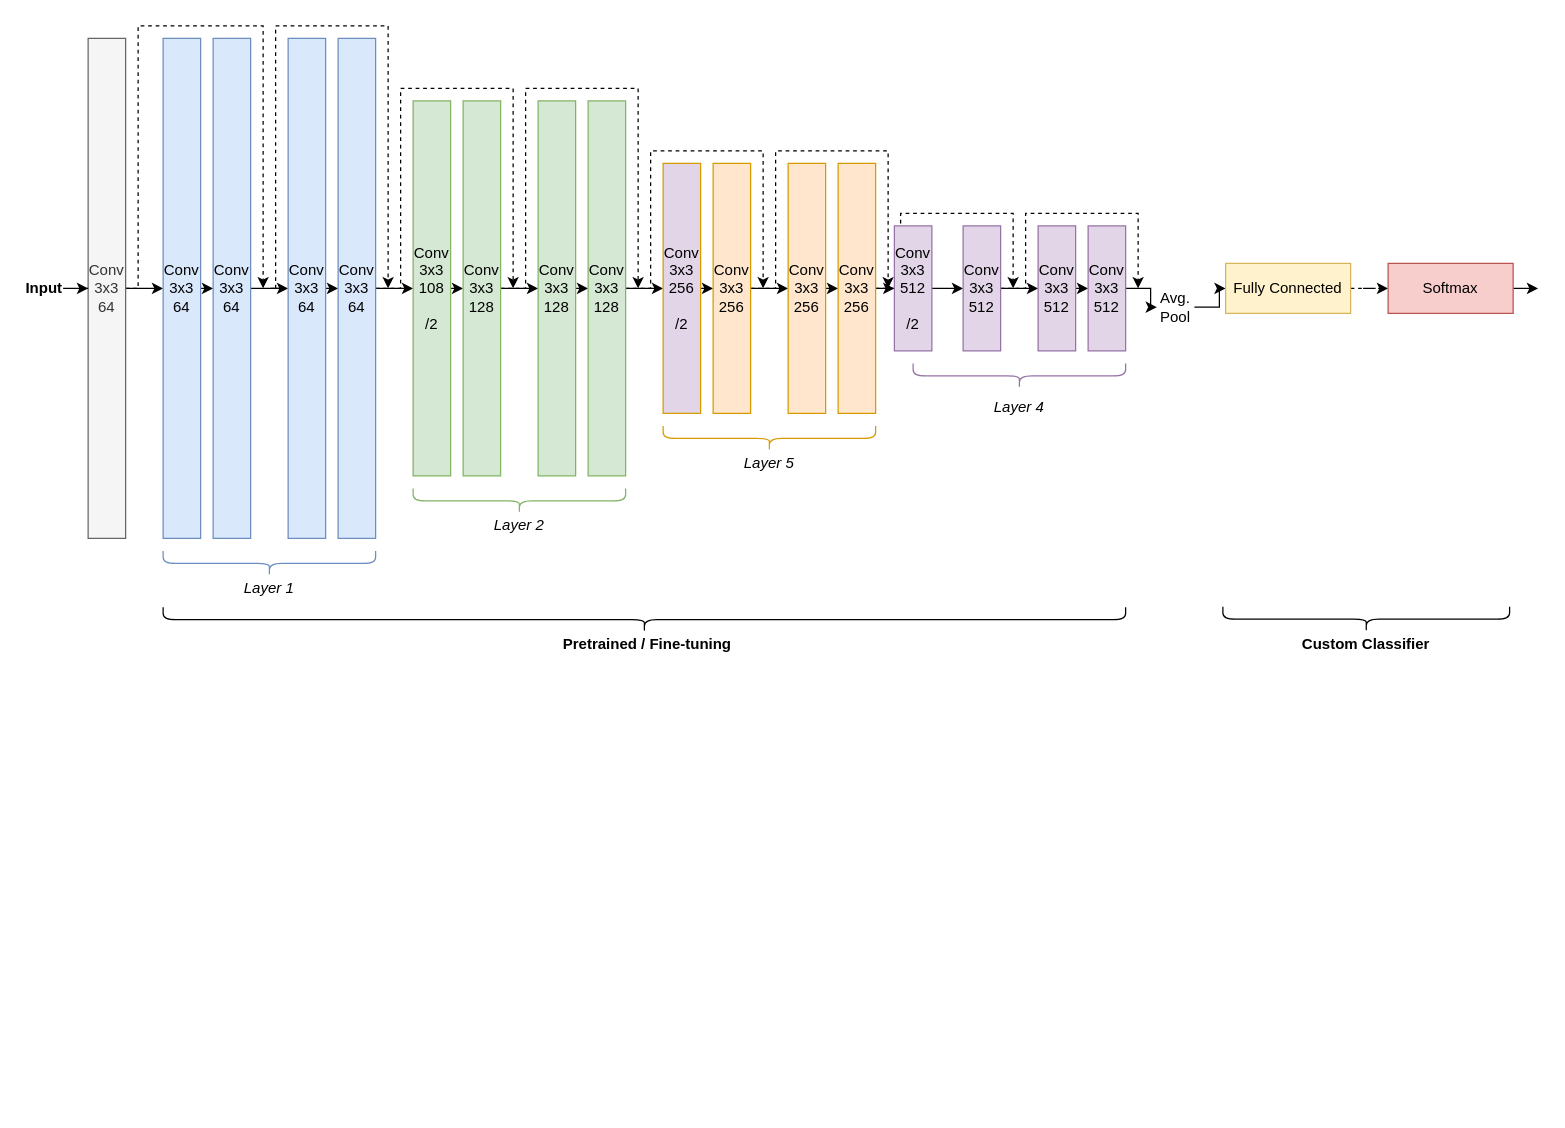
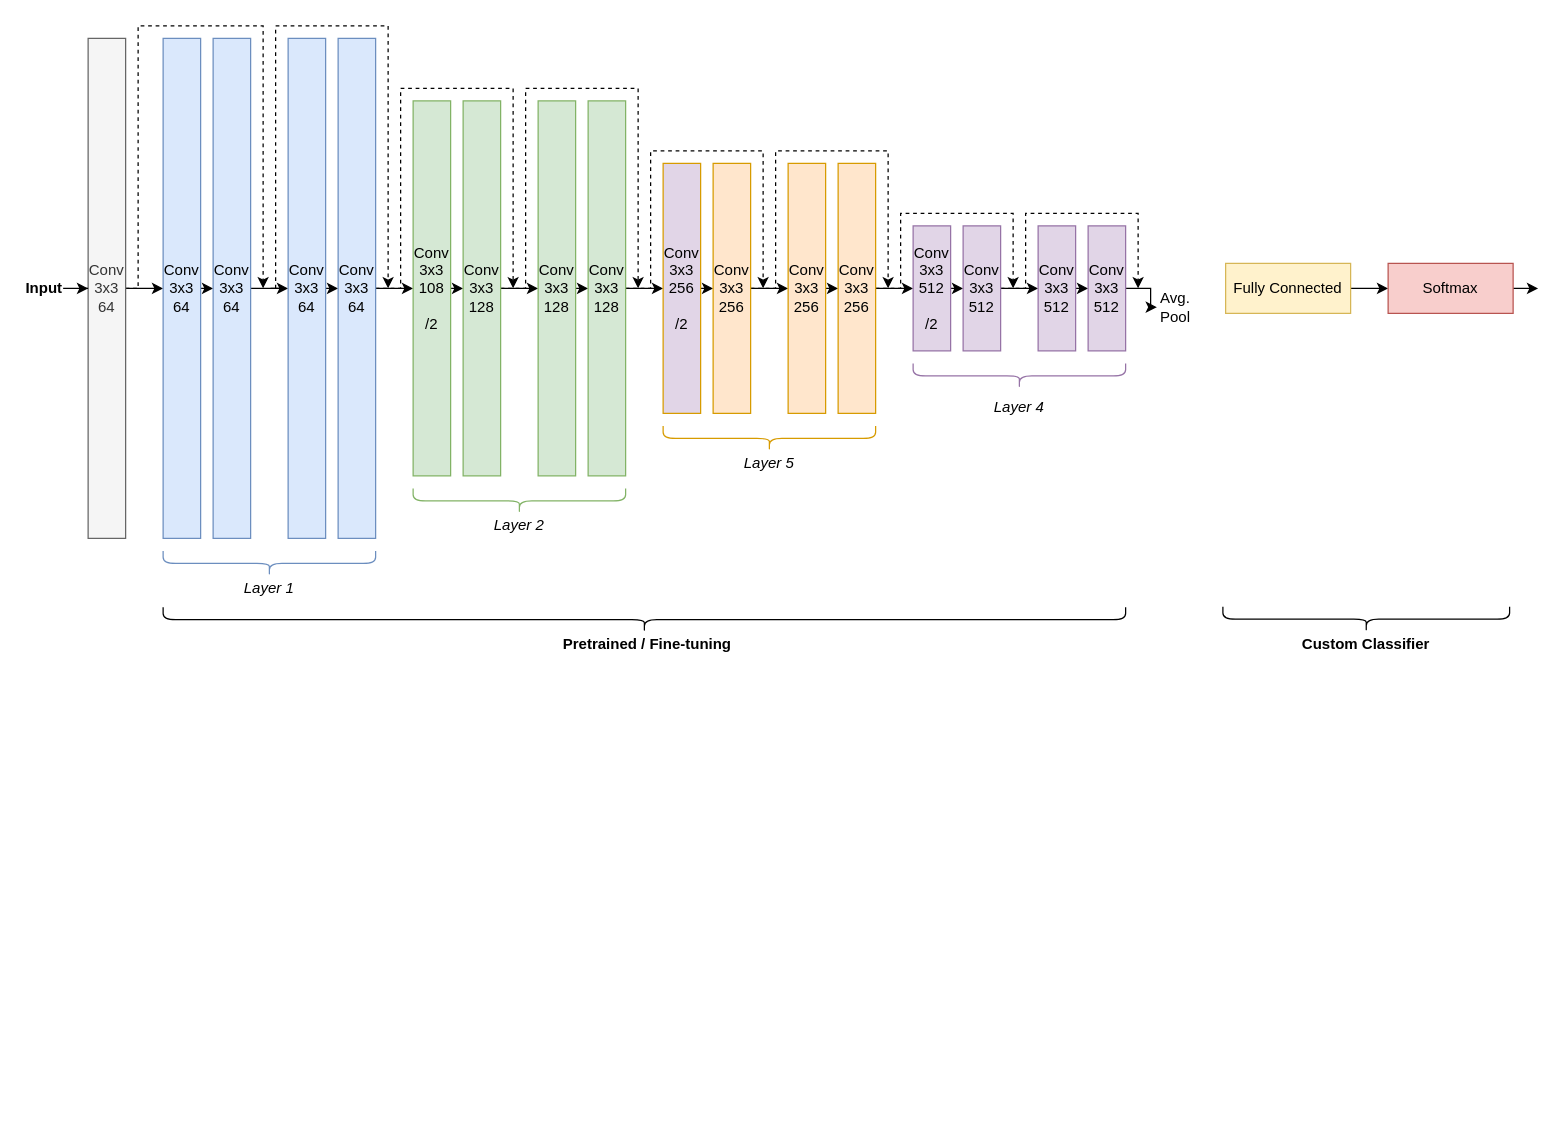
(913, 288) -> (932, 288)
(1358, 288) -> (1358, 288)
(1216, 307) -> none
